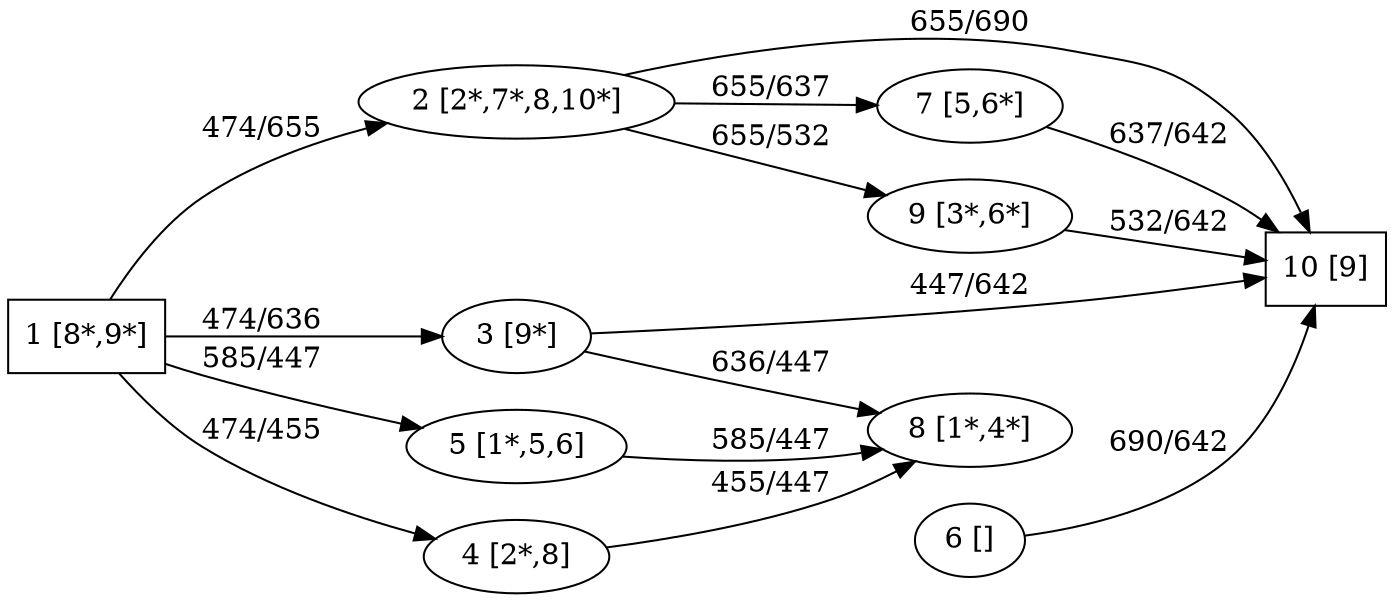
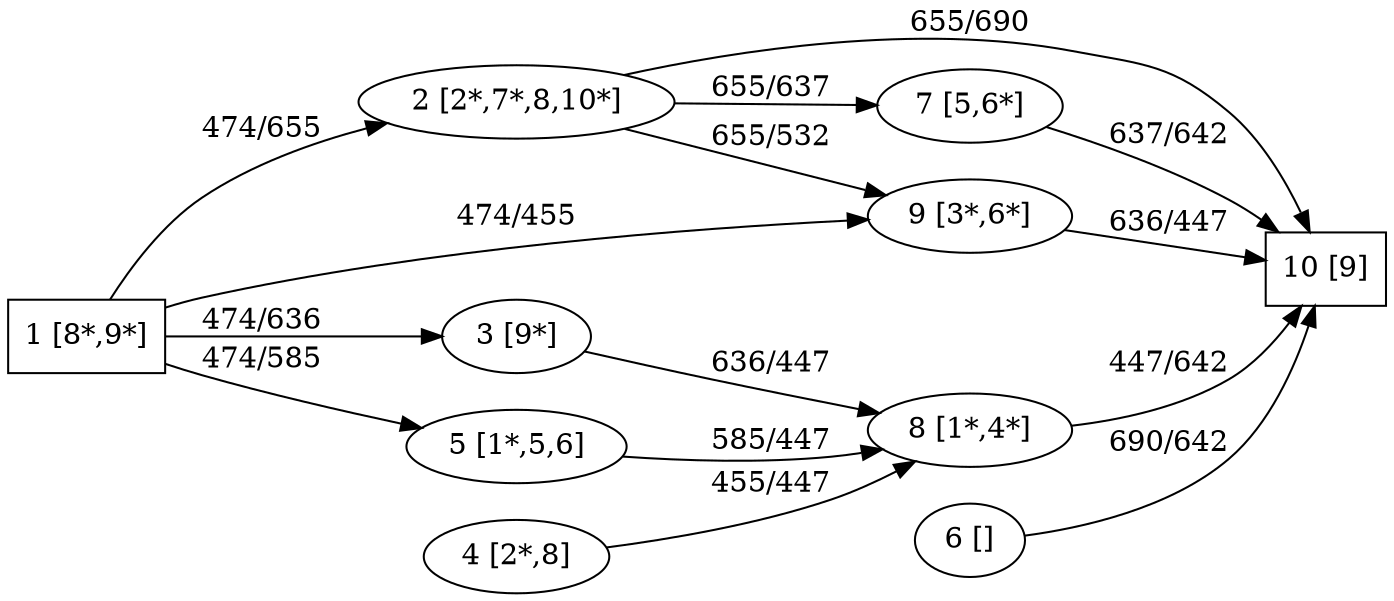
(1169, 223) -> (1169, 223)
(919, 314) -> (1192, 397)
(262, 360) -> (262, 360)
(255, 475) -> (504, 249)
